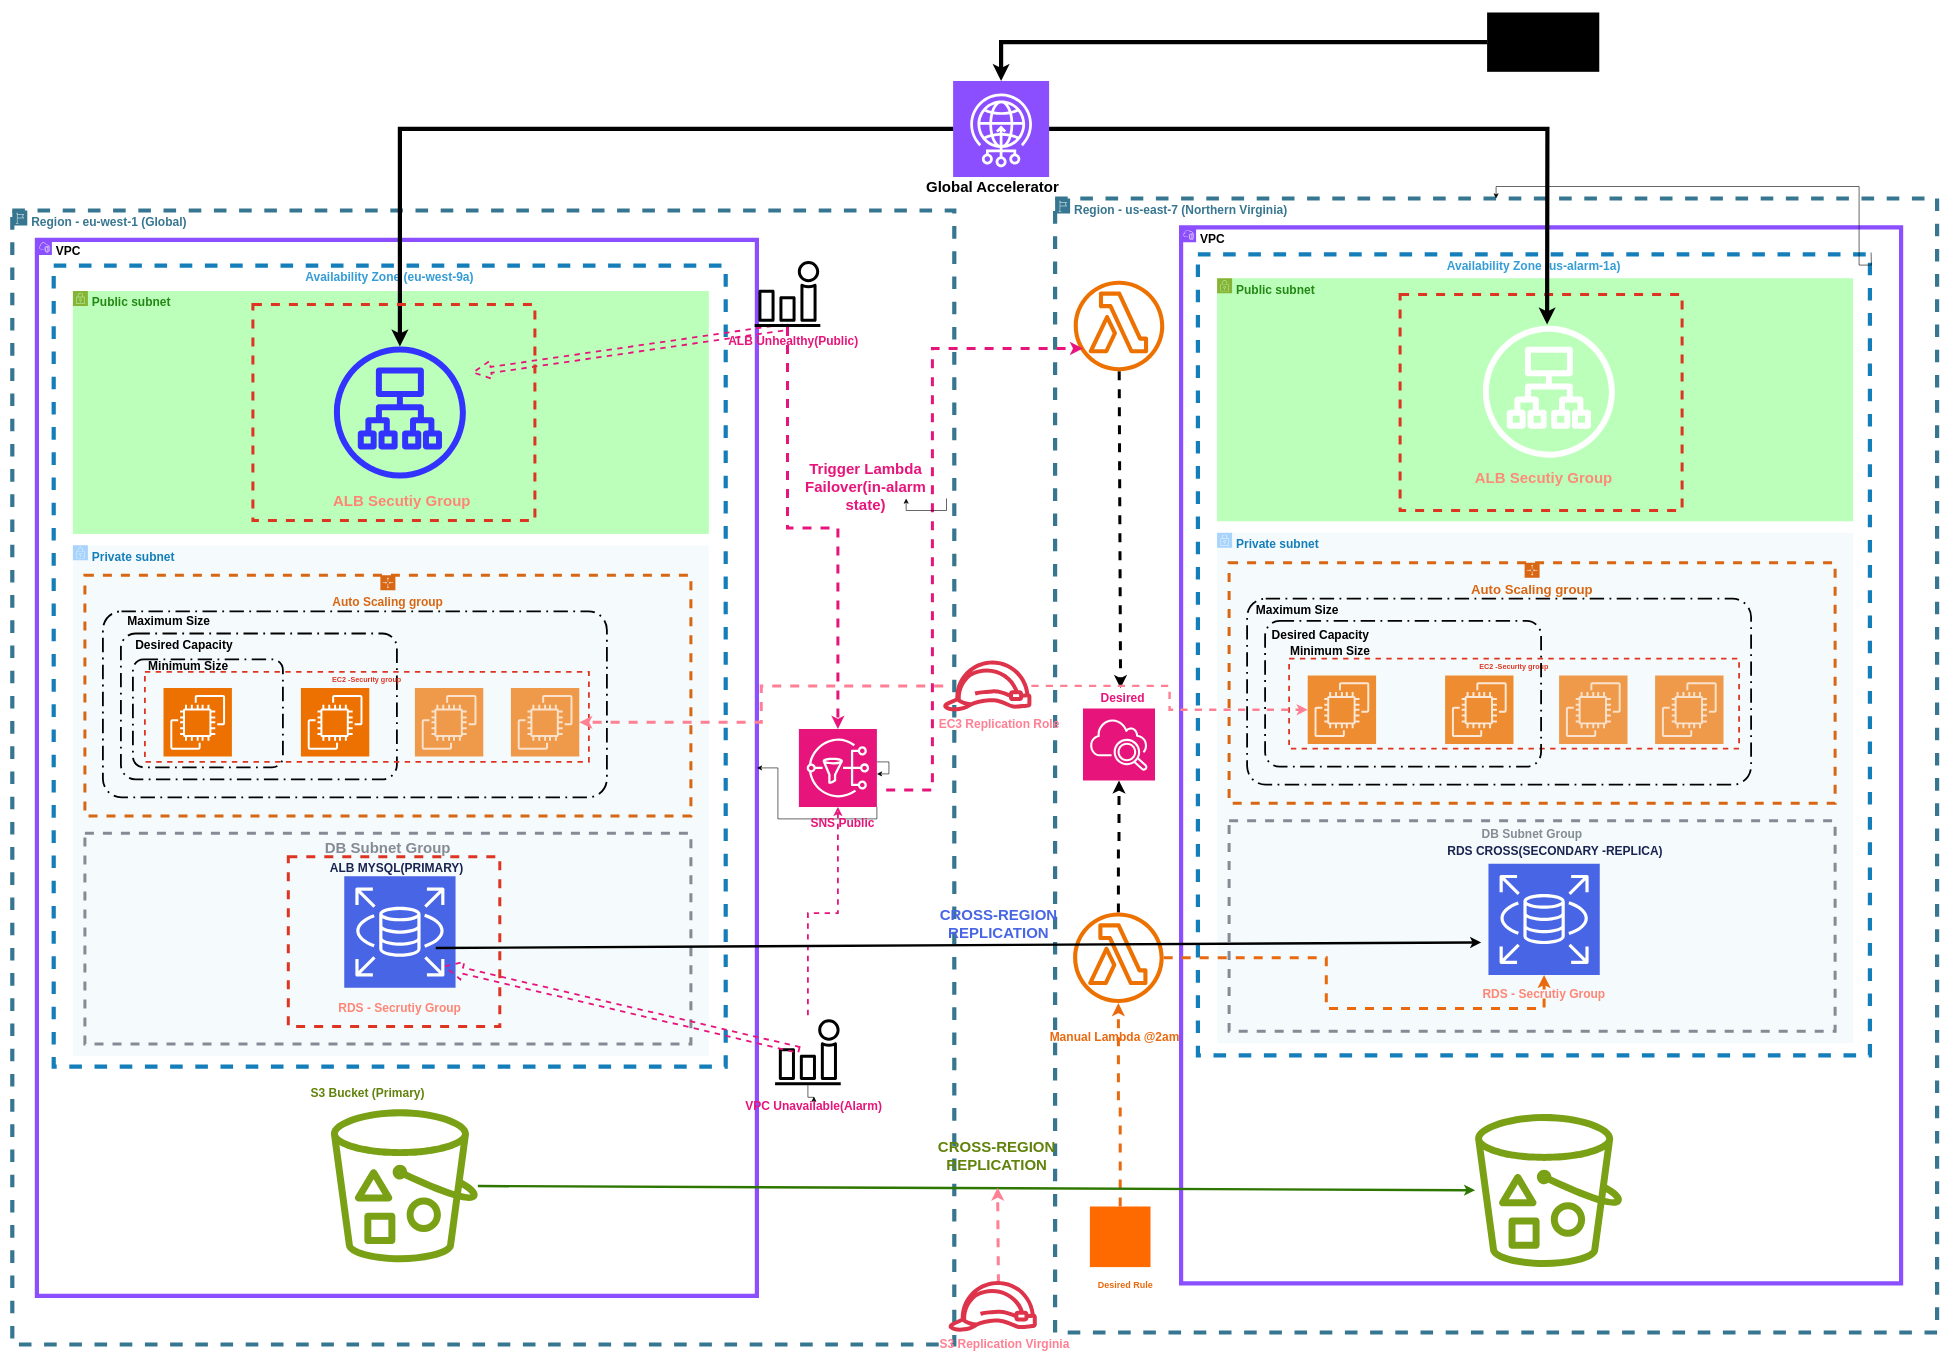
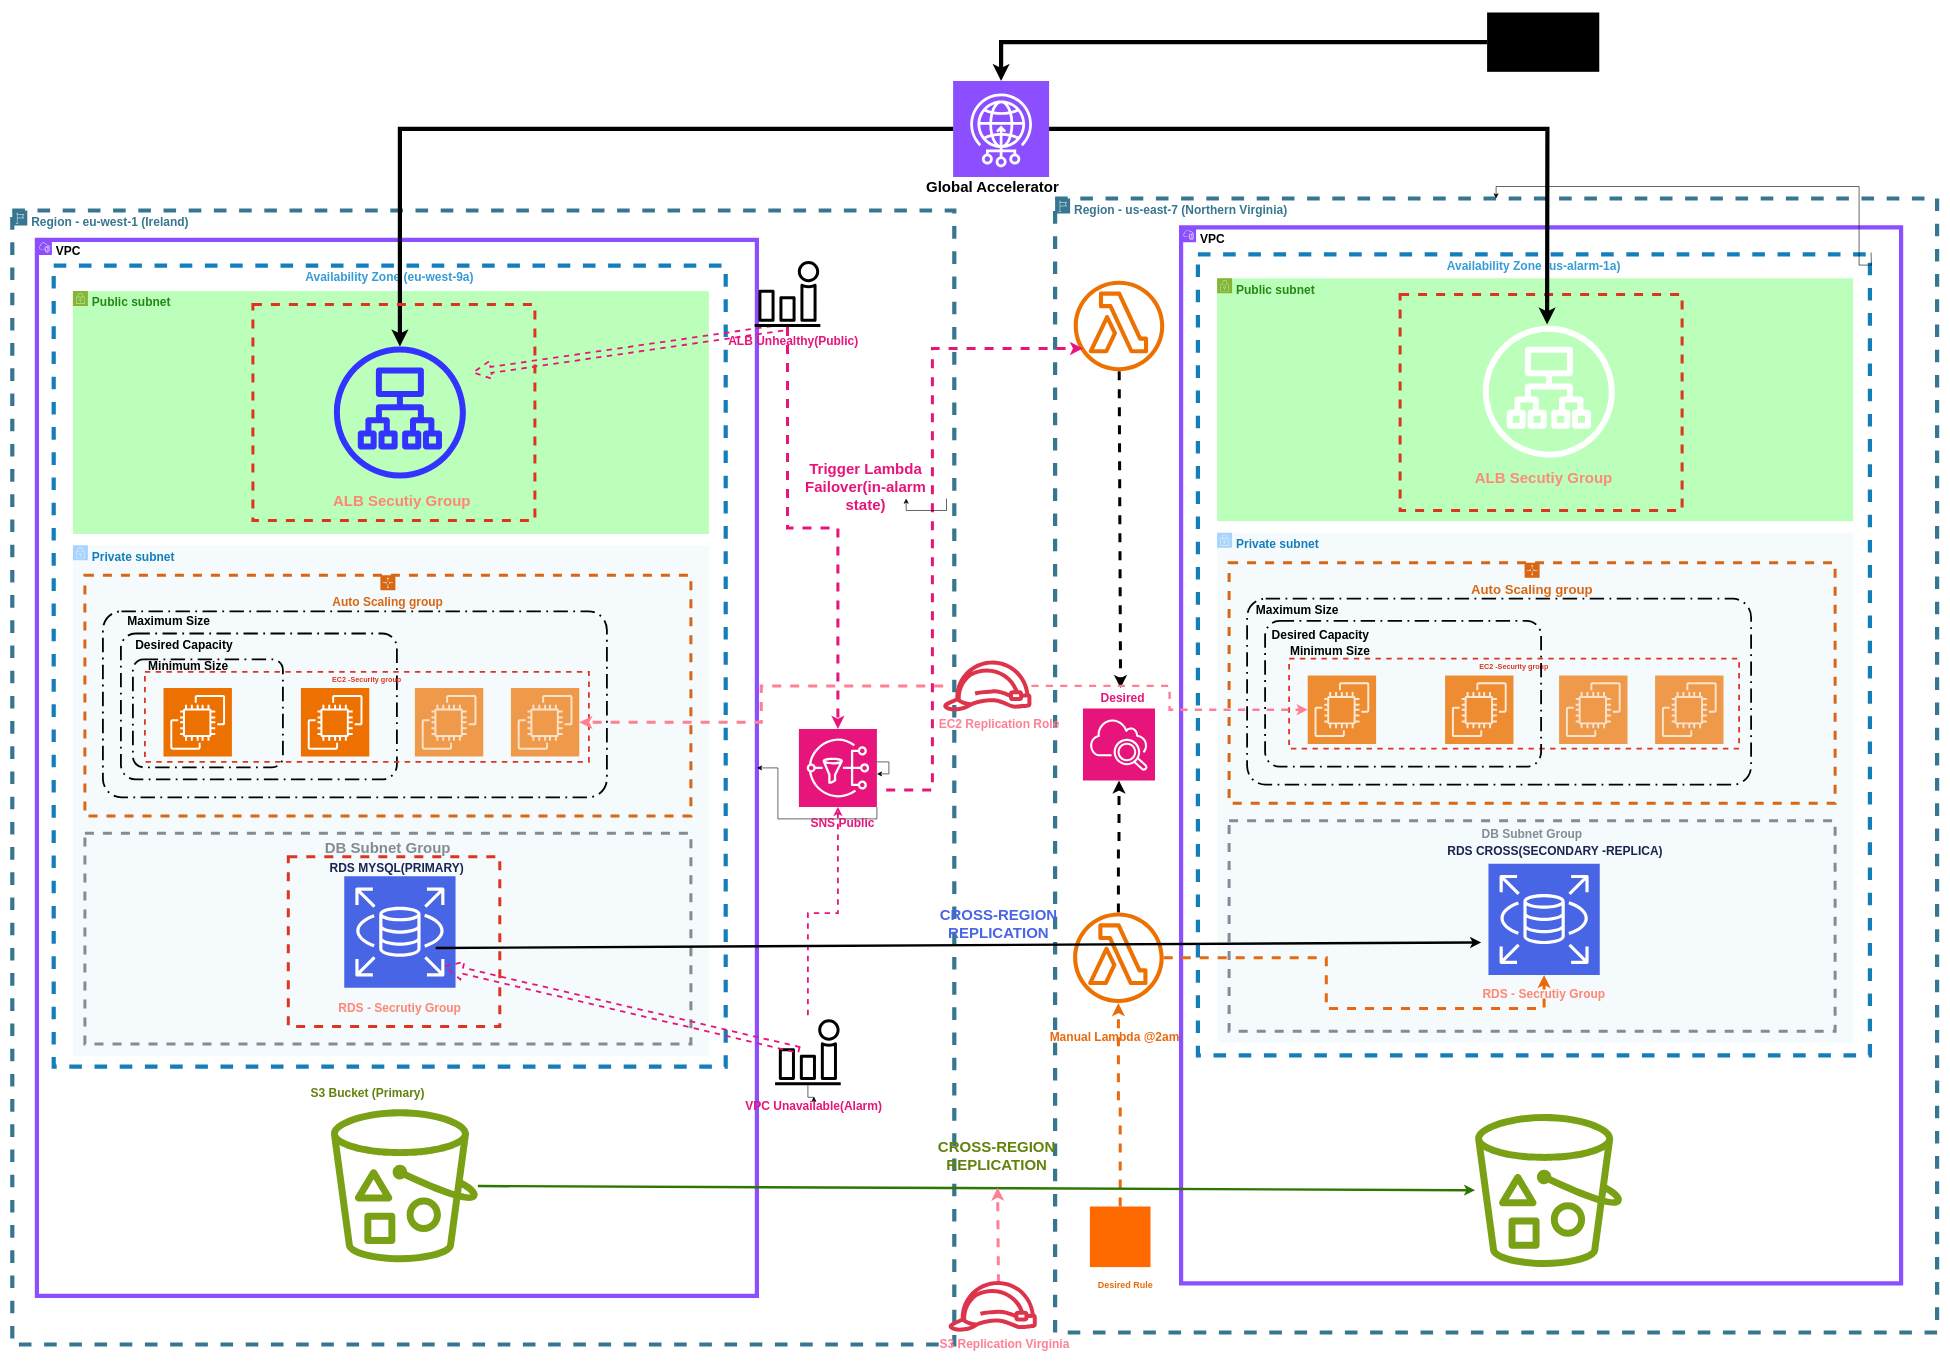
(80, 219) -> (83, 219)
(999, 723) -> (999, 723)
(397, 867) -> (397, 867)
